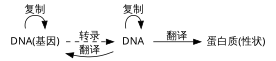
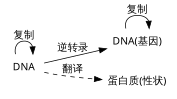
(86, 42) -> none
(173, 42) -> (69, 76)
(90, 50) -> (73, 48)
